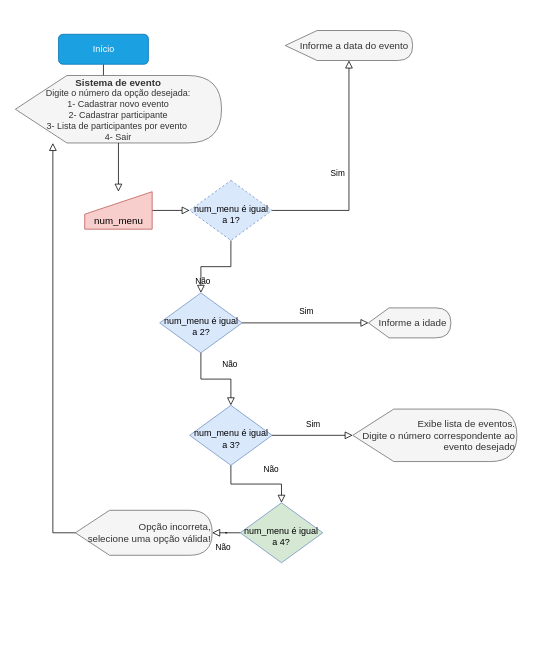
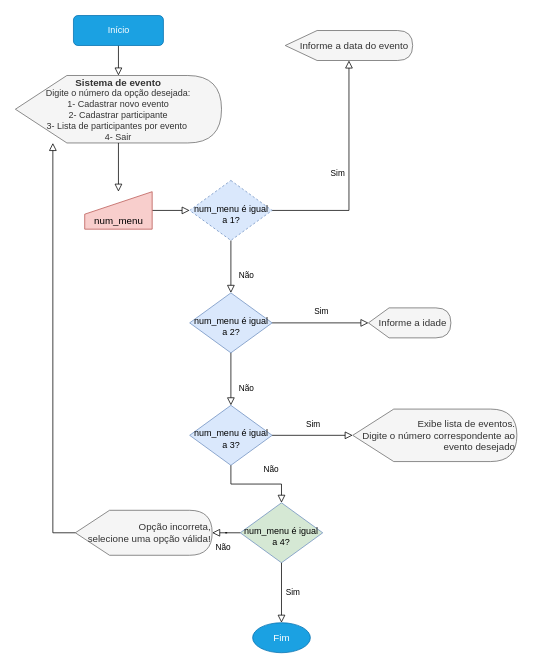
(104, 49) -> (119, 30)
(201, 323) -> (231, 323)
none -> (282, 589)
none -> (282, 638)
